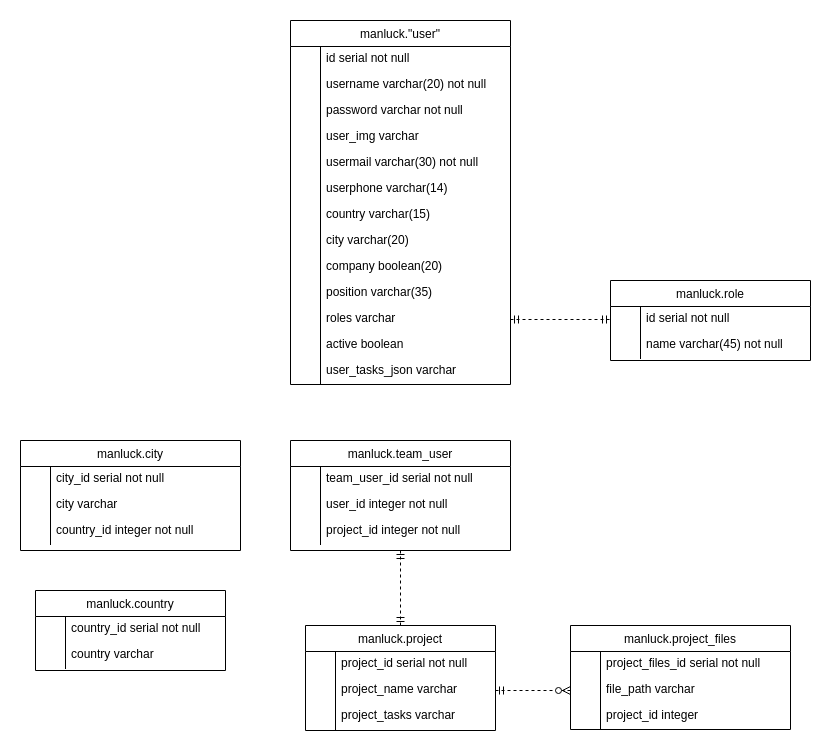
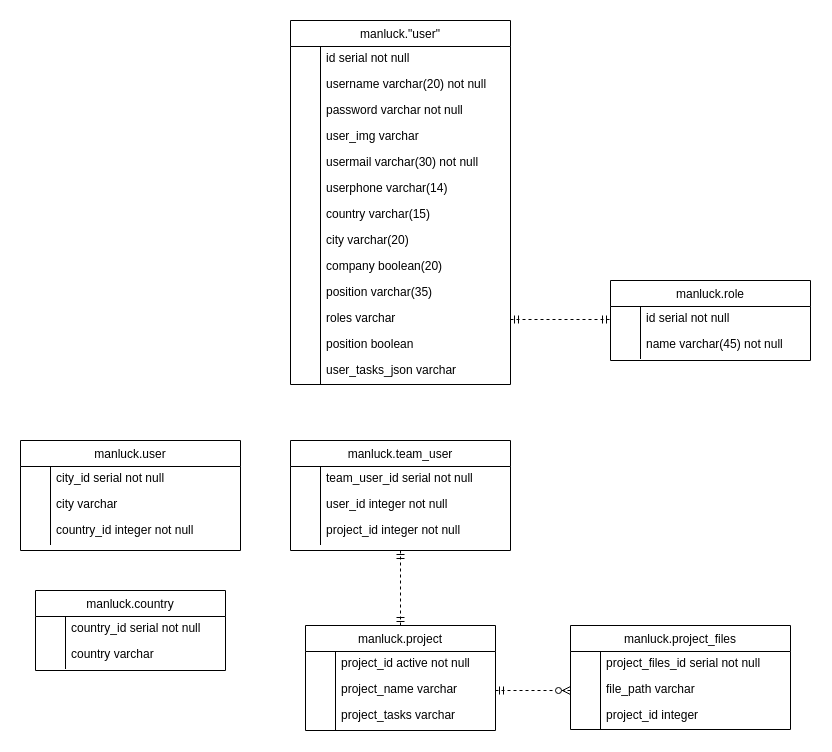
(385, 344) -> (390, 344)
(130, 454) -> (130, 454)
(421, 663) -> (423, 663)
